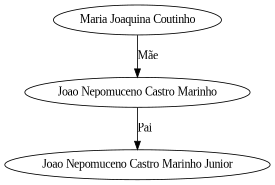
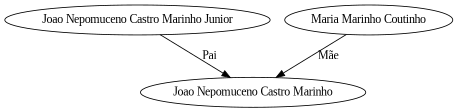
(137, 20) -> (369, 20)
(137, 124) -> (192, 54)
